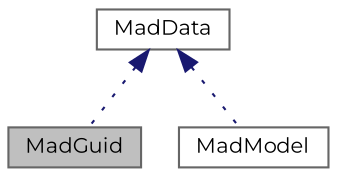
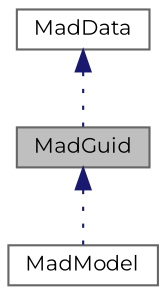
(215, 97) -> (83, 217)
